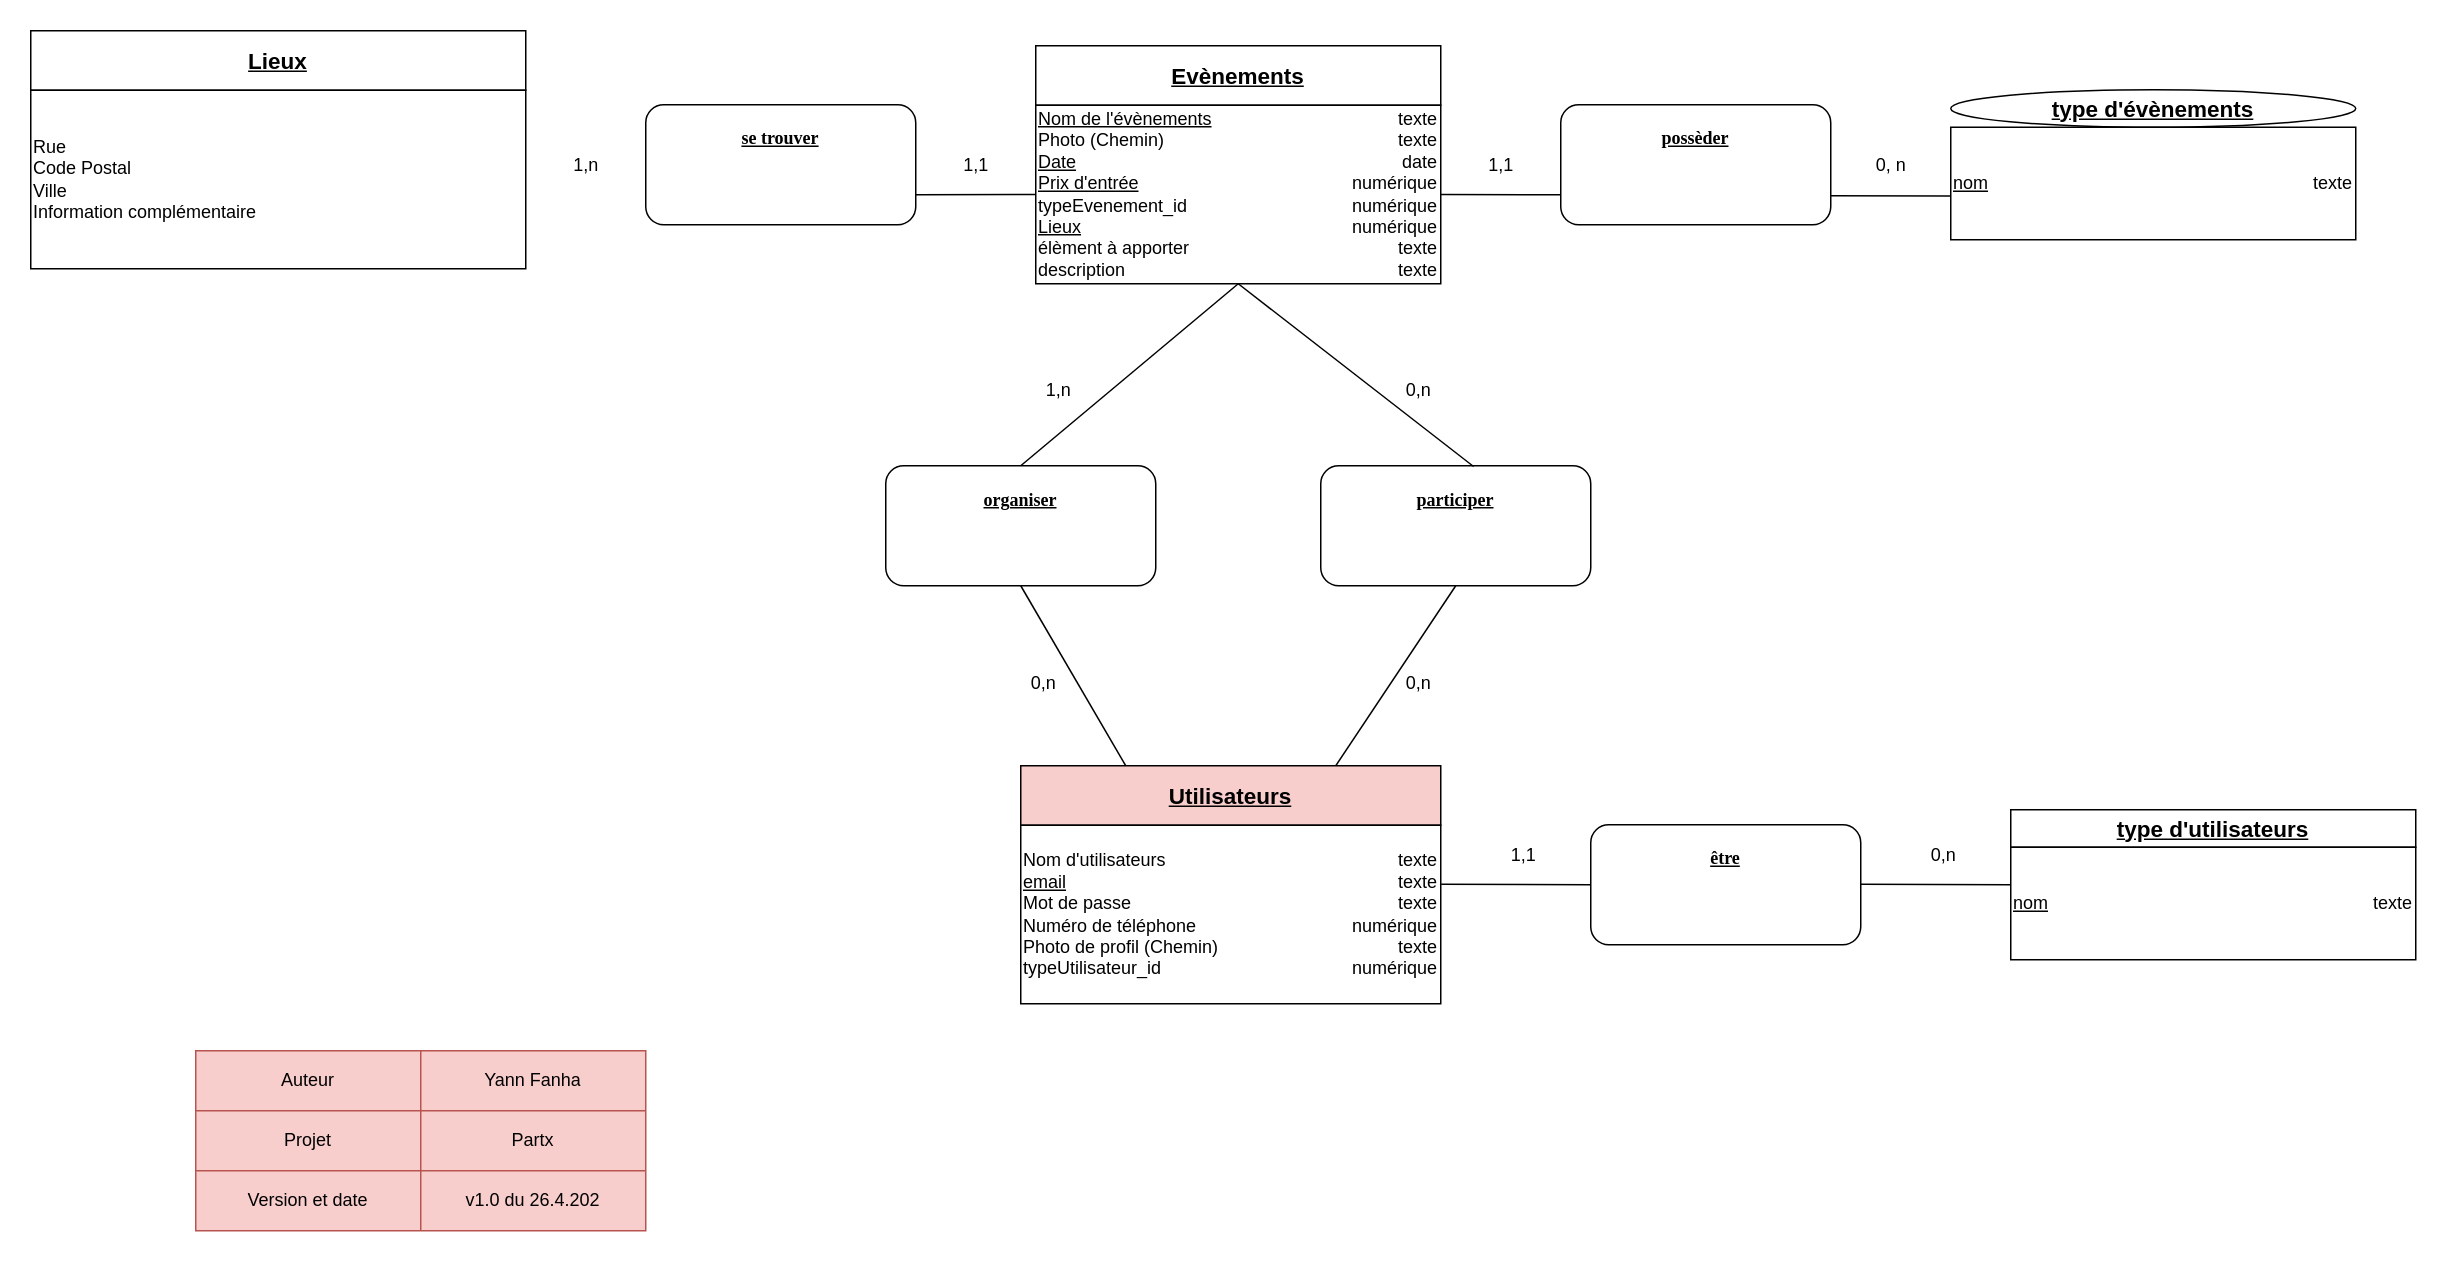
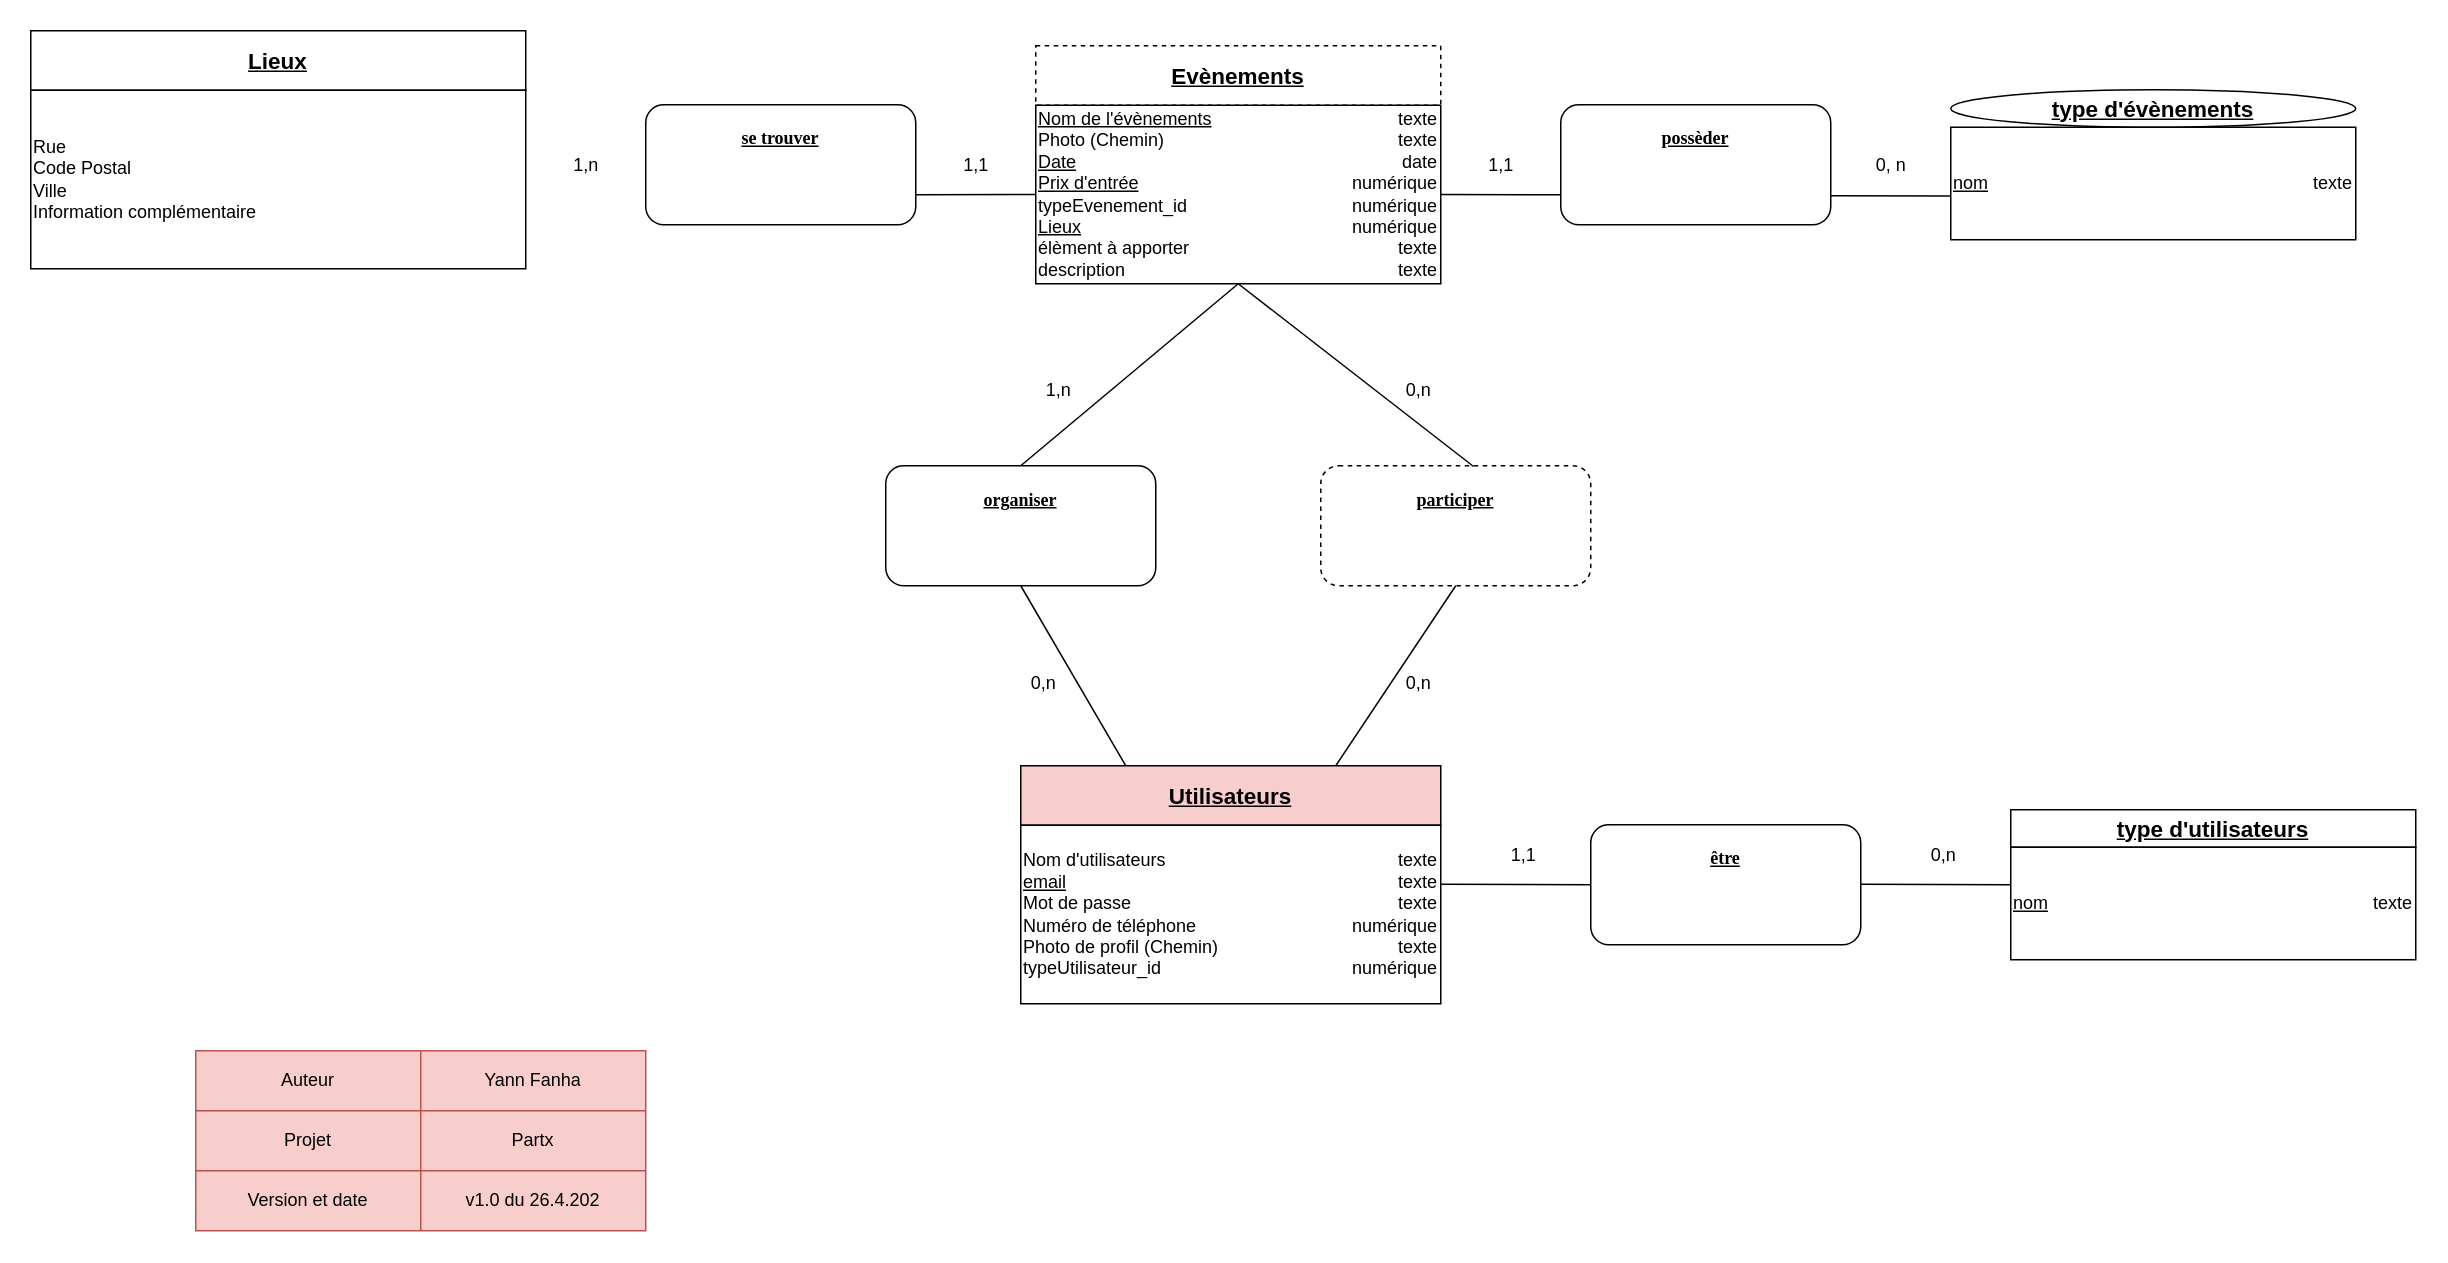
(1238, 76) -> (1238, 76)
(1456, 526) -> (1456, 526)
